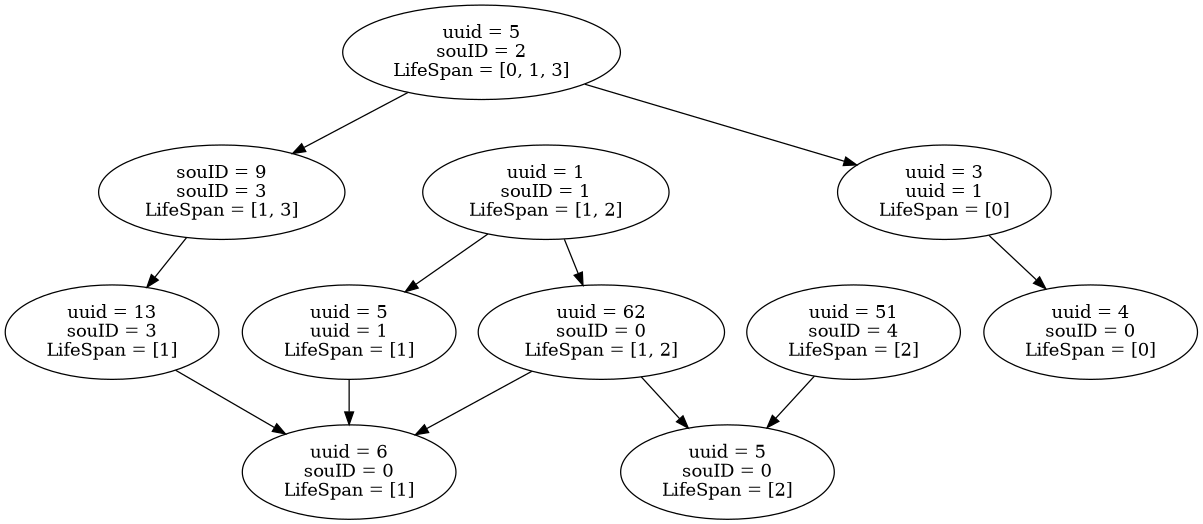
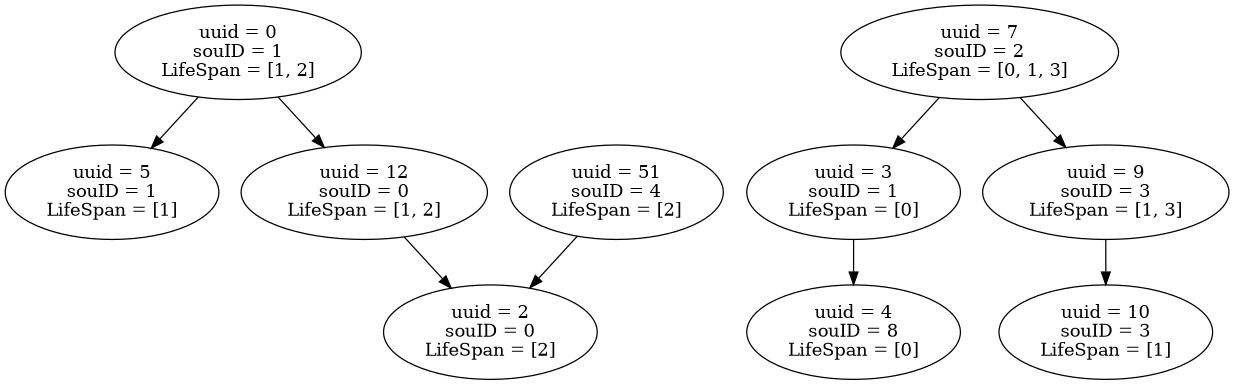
(482, 52) -> (980, 52)
(222, 192) -> (1106, 192)
(546, 192) -> (238, 52)
(944, 192) -> (854, 192)
(112, 332) -> (1106, 332)
(349, 332) -> (112, 192)
(601, 332) -> (364, 192)
(1091, 332) -> (854, 332)
(349, 472) -> none
(727, 472) -> (490, 332)
